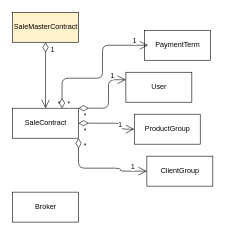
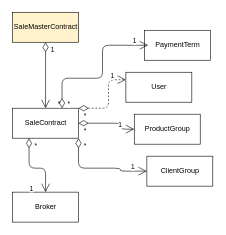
(108, 97) -> (108, 97)
none -> (44, 170)
